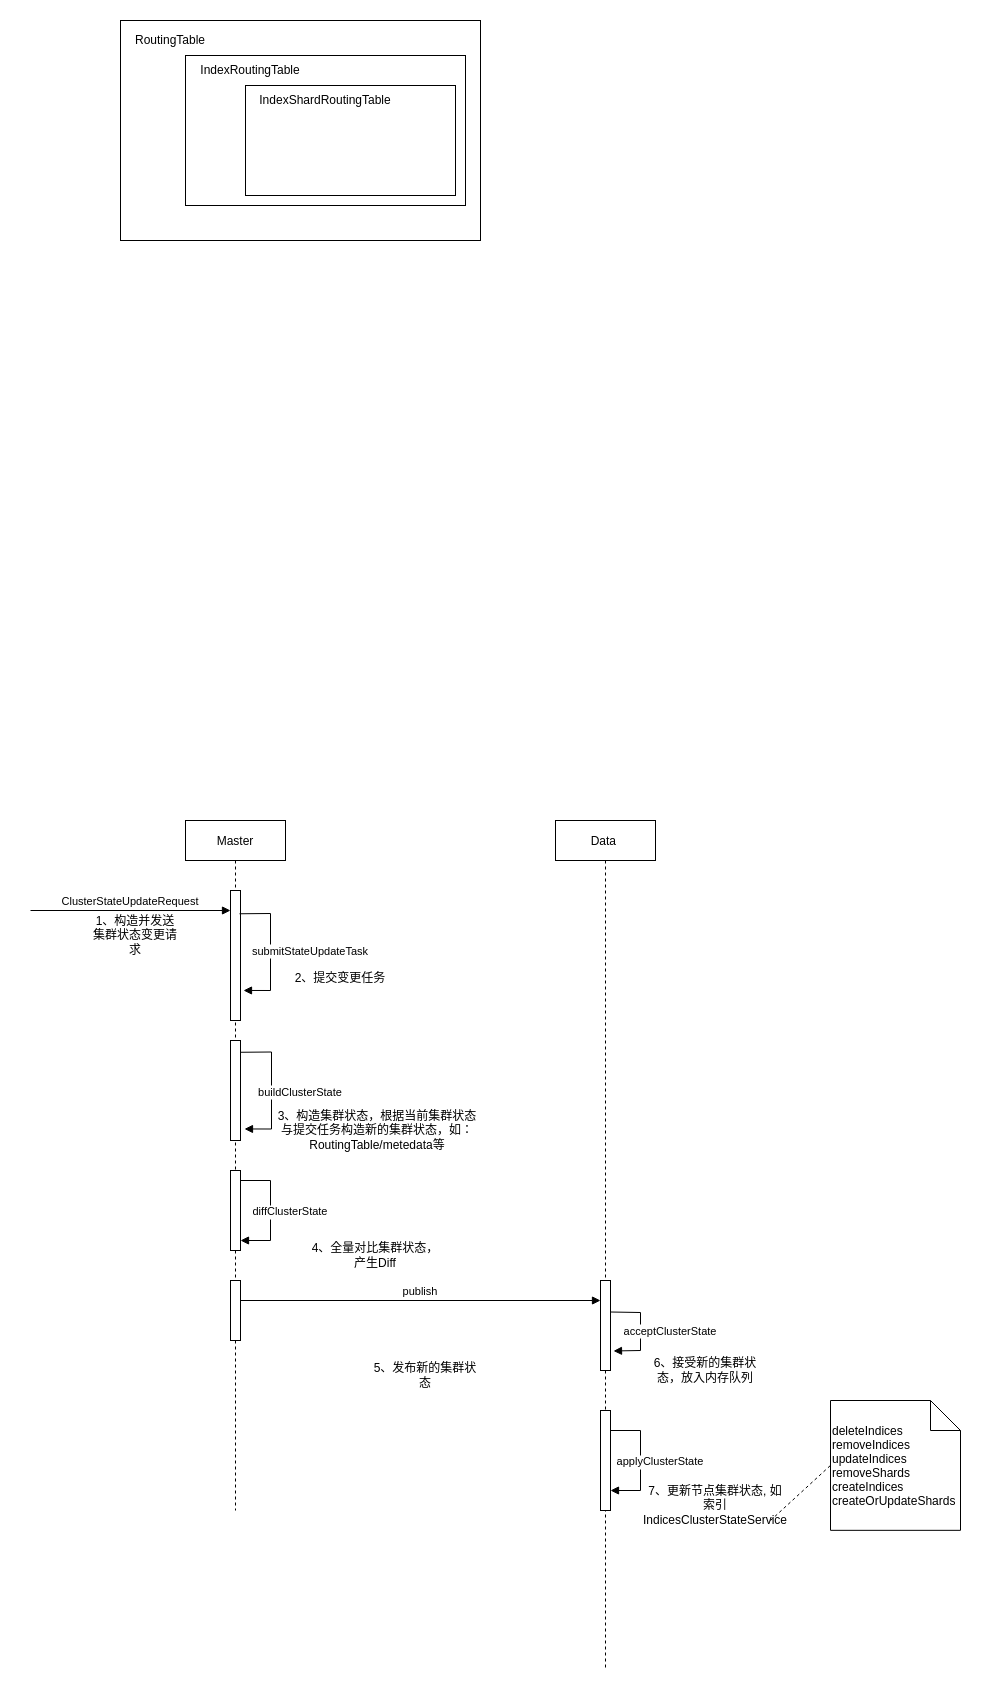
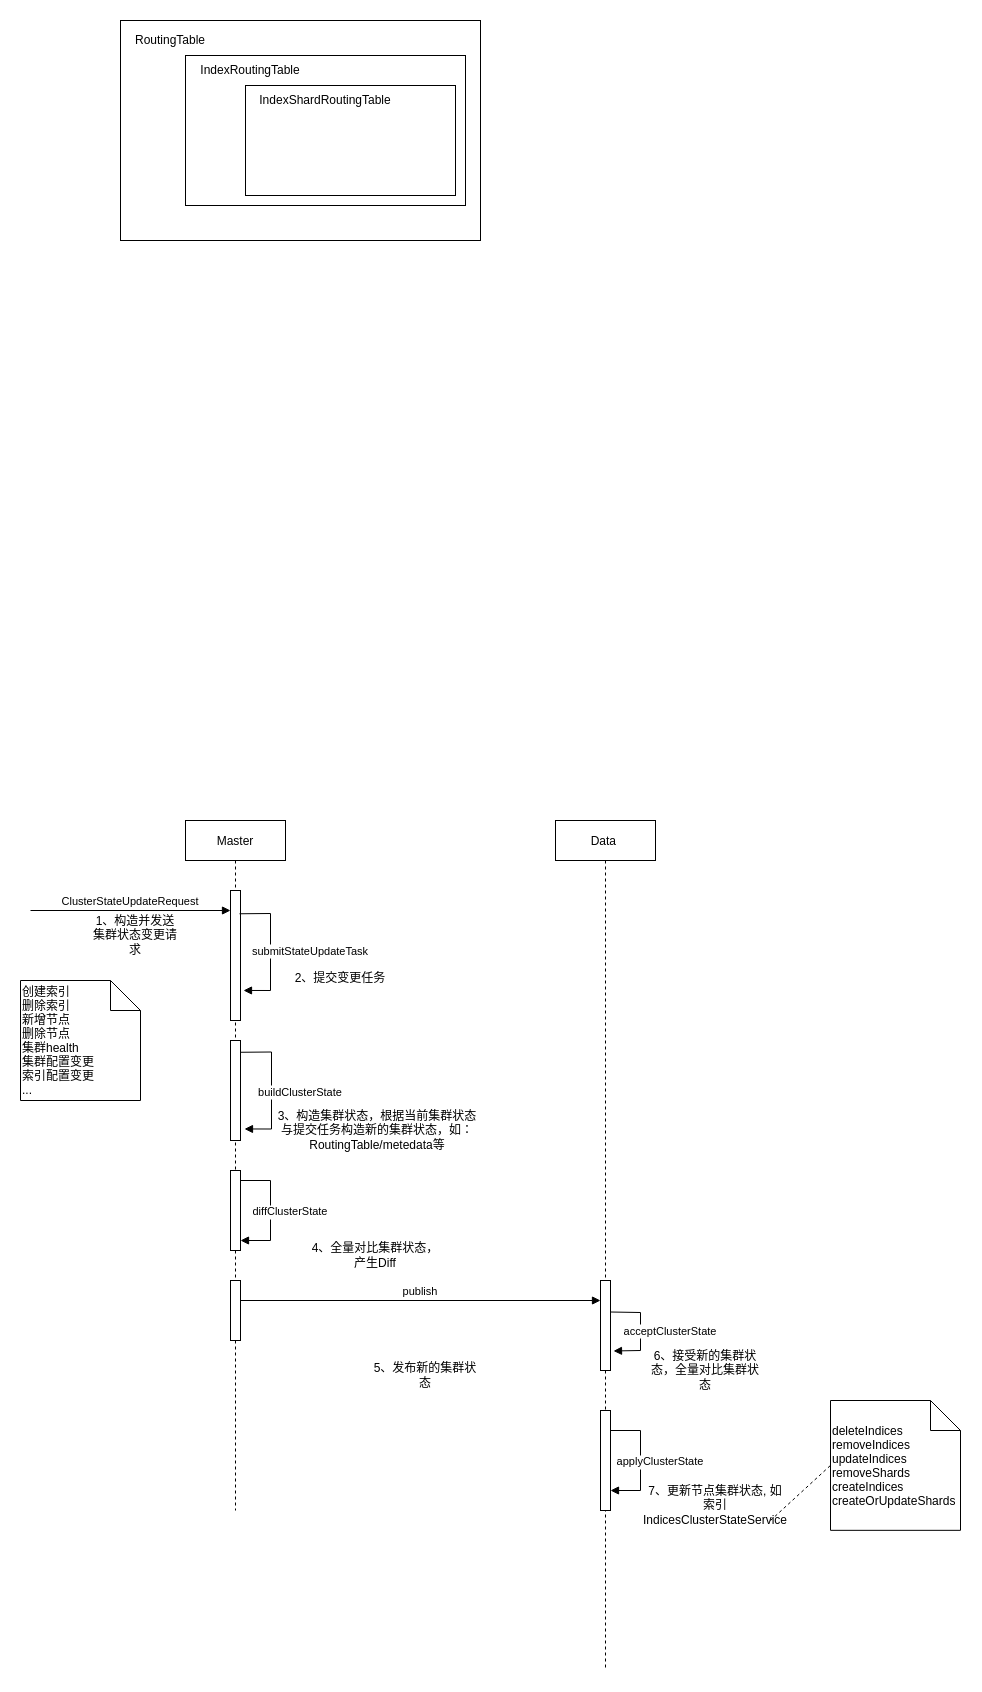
none -> (81, 1041)
(706, 1371) -> (706, 1371)
